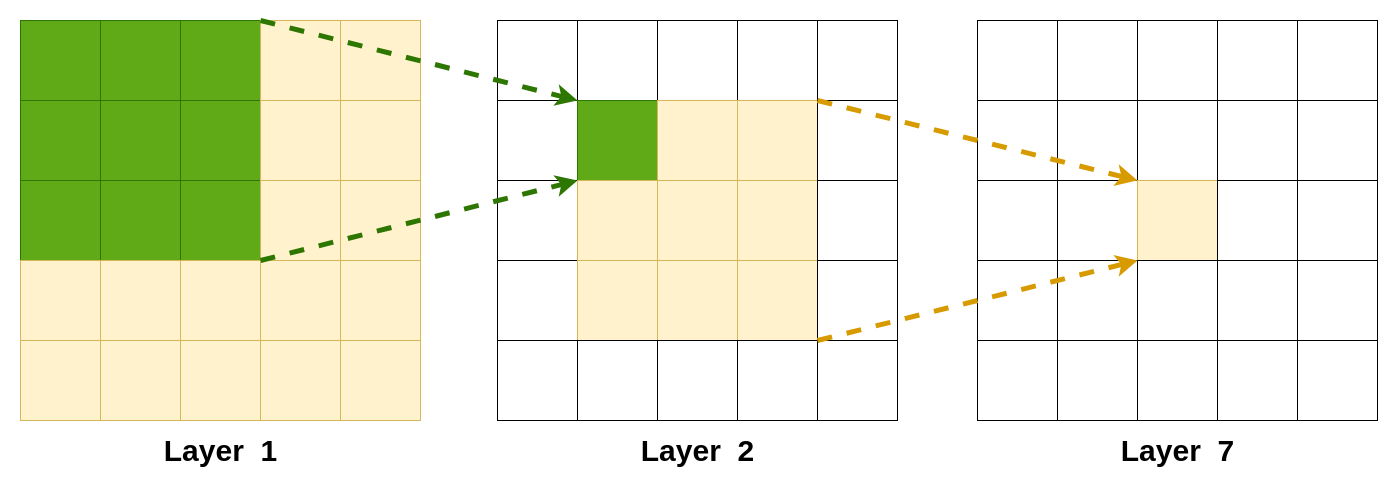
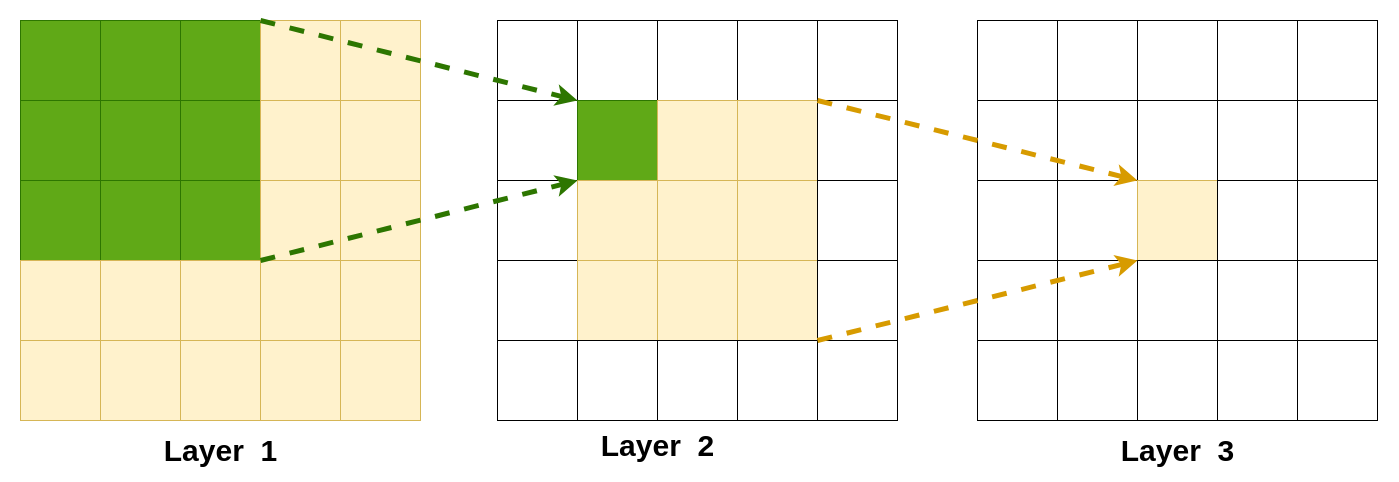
(698, 451) -> (658, 446)
(1178, 451) -> (1178, 451)
